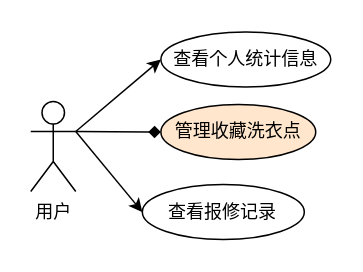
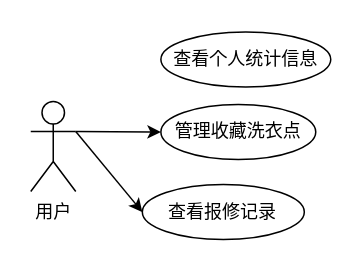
(116, 97) -> none
(148, 132) -> (149, 132)
(238, 132) -> (238, 132)
